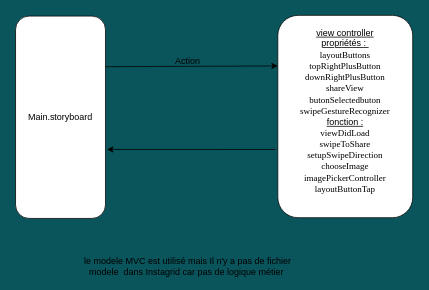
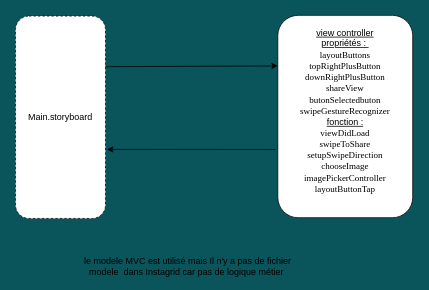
(188, 61) -> none
(60, 117) -> (60, 117)
